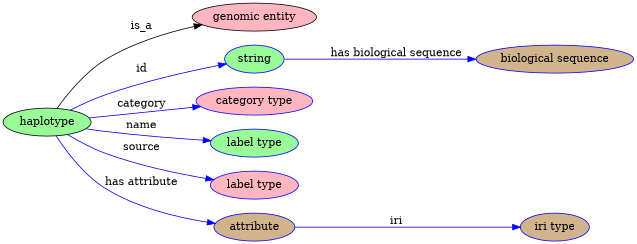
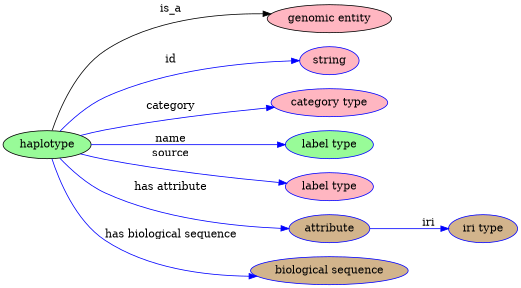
(254, 59) -> (329, 61)
(376, 59) -> (128, 253)
